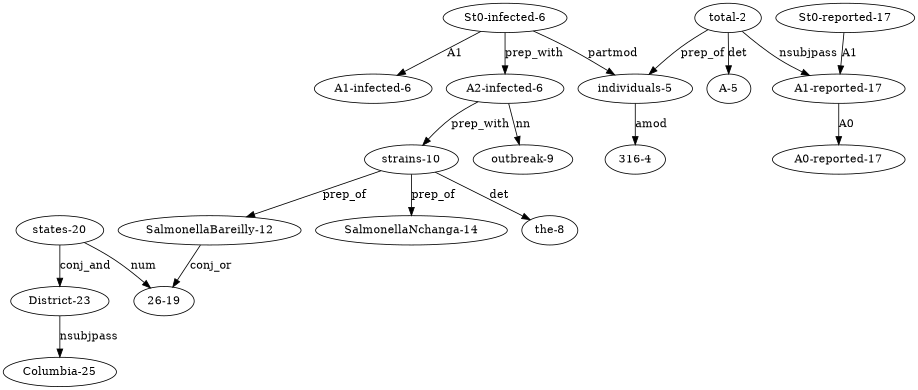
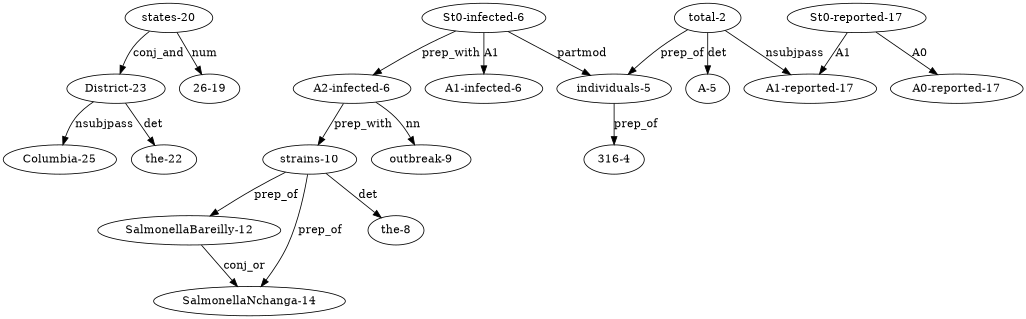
(839, 120) -> (903, 51)
(652, 124) -> (636, 124)
none -> (164, 160)
(189, 263) -> (217, 263)
